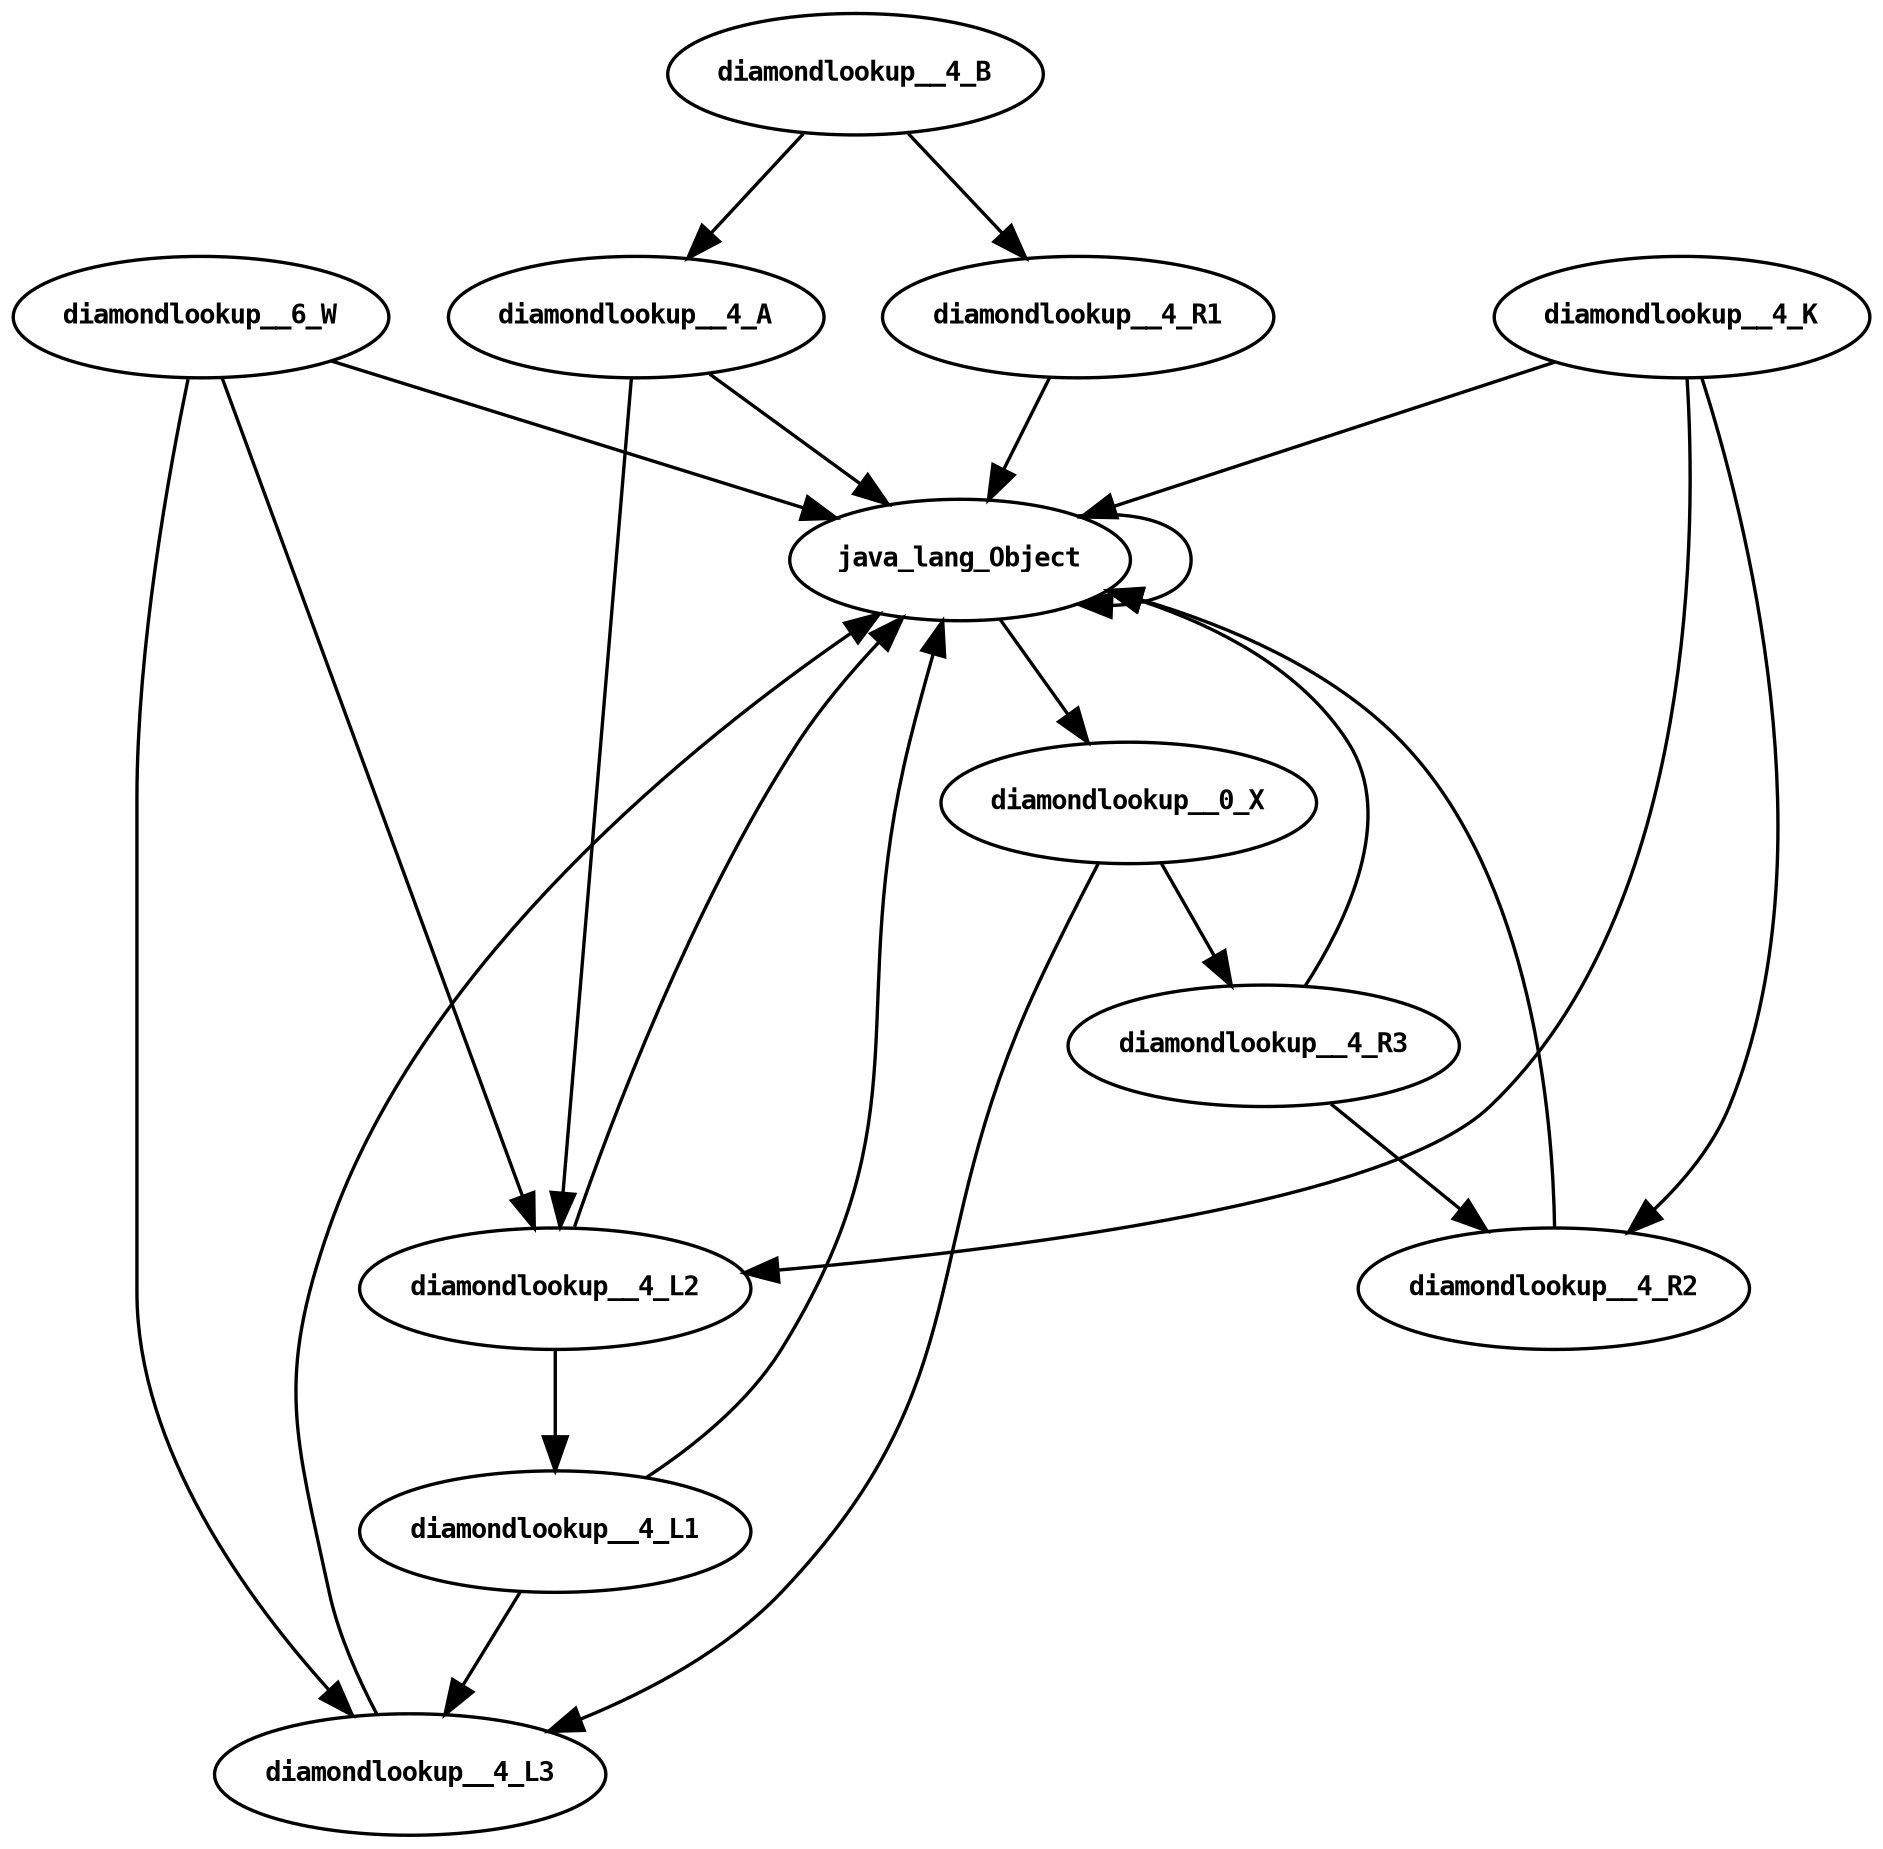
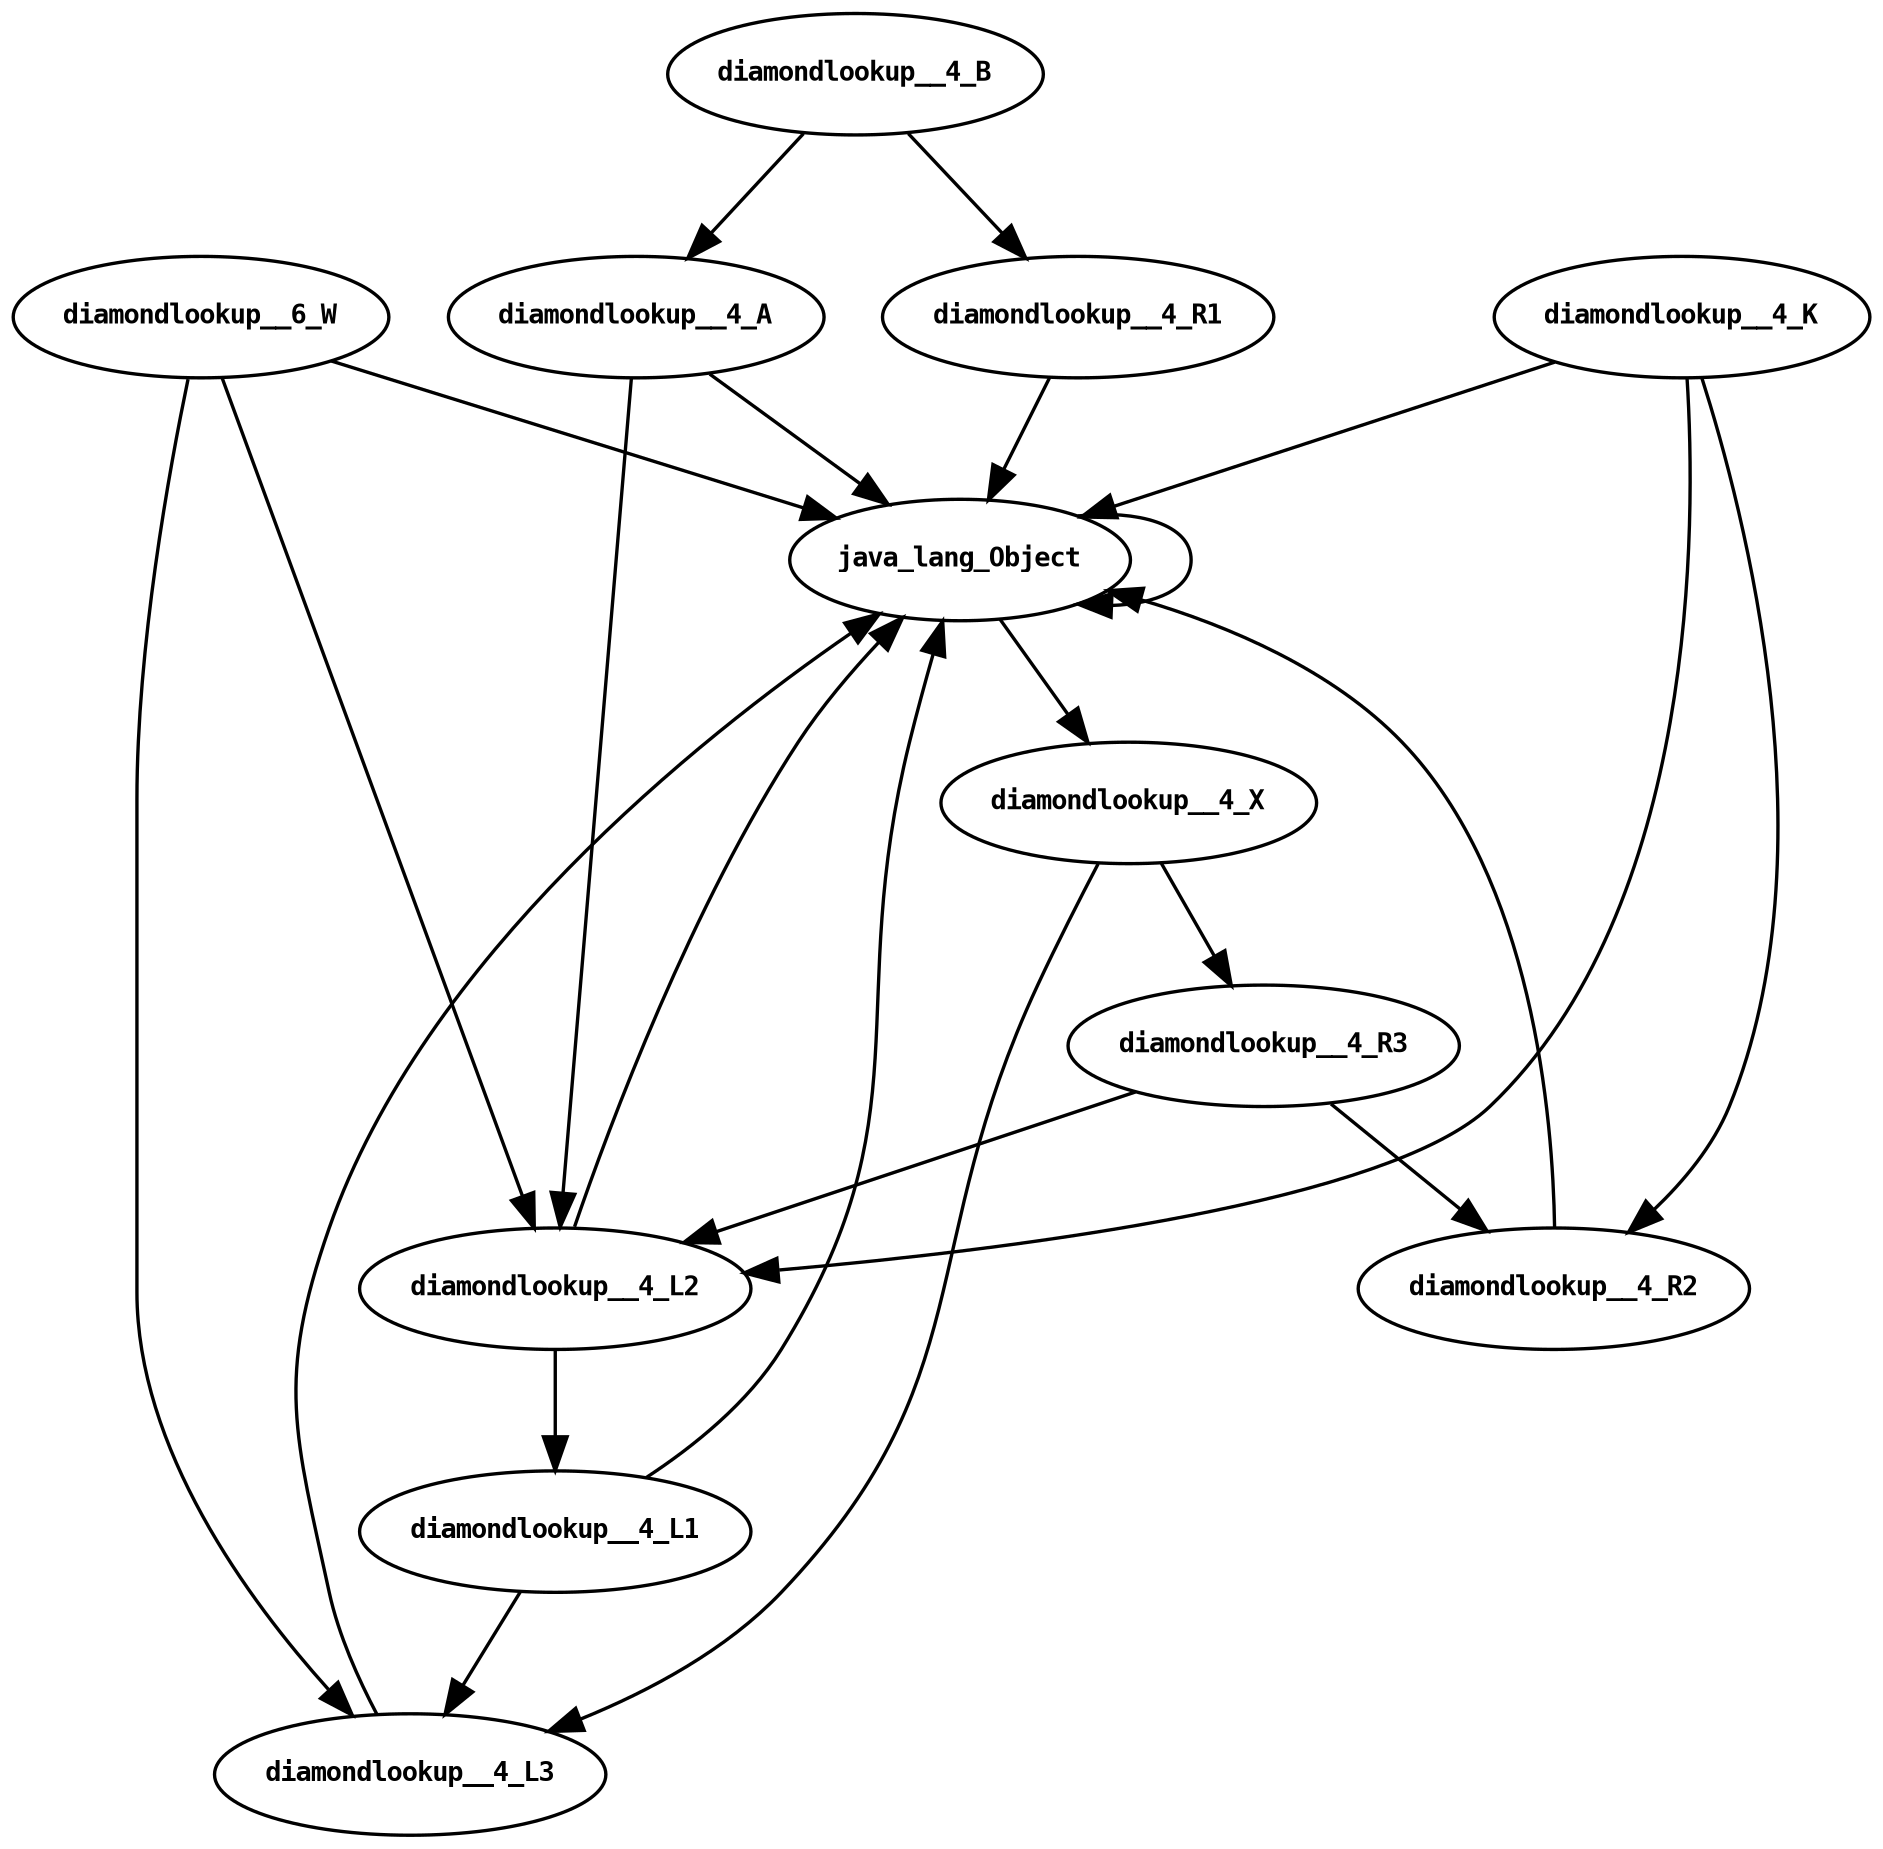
(1349, 745) -> (926, 1162)
(1129, 803) -> (1129, 803)
